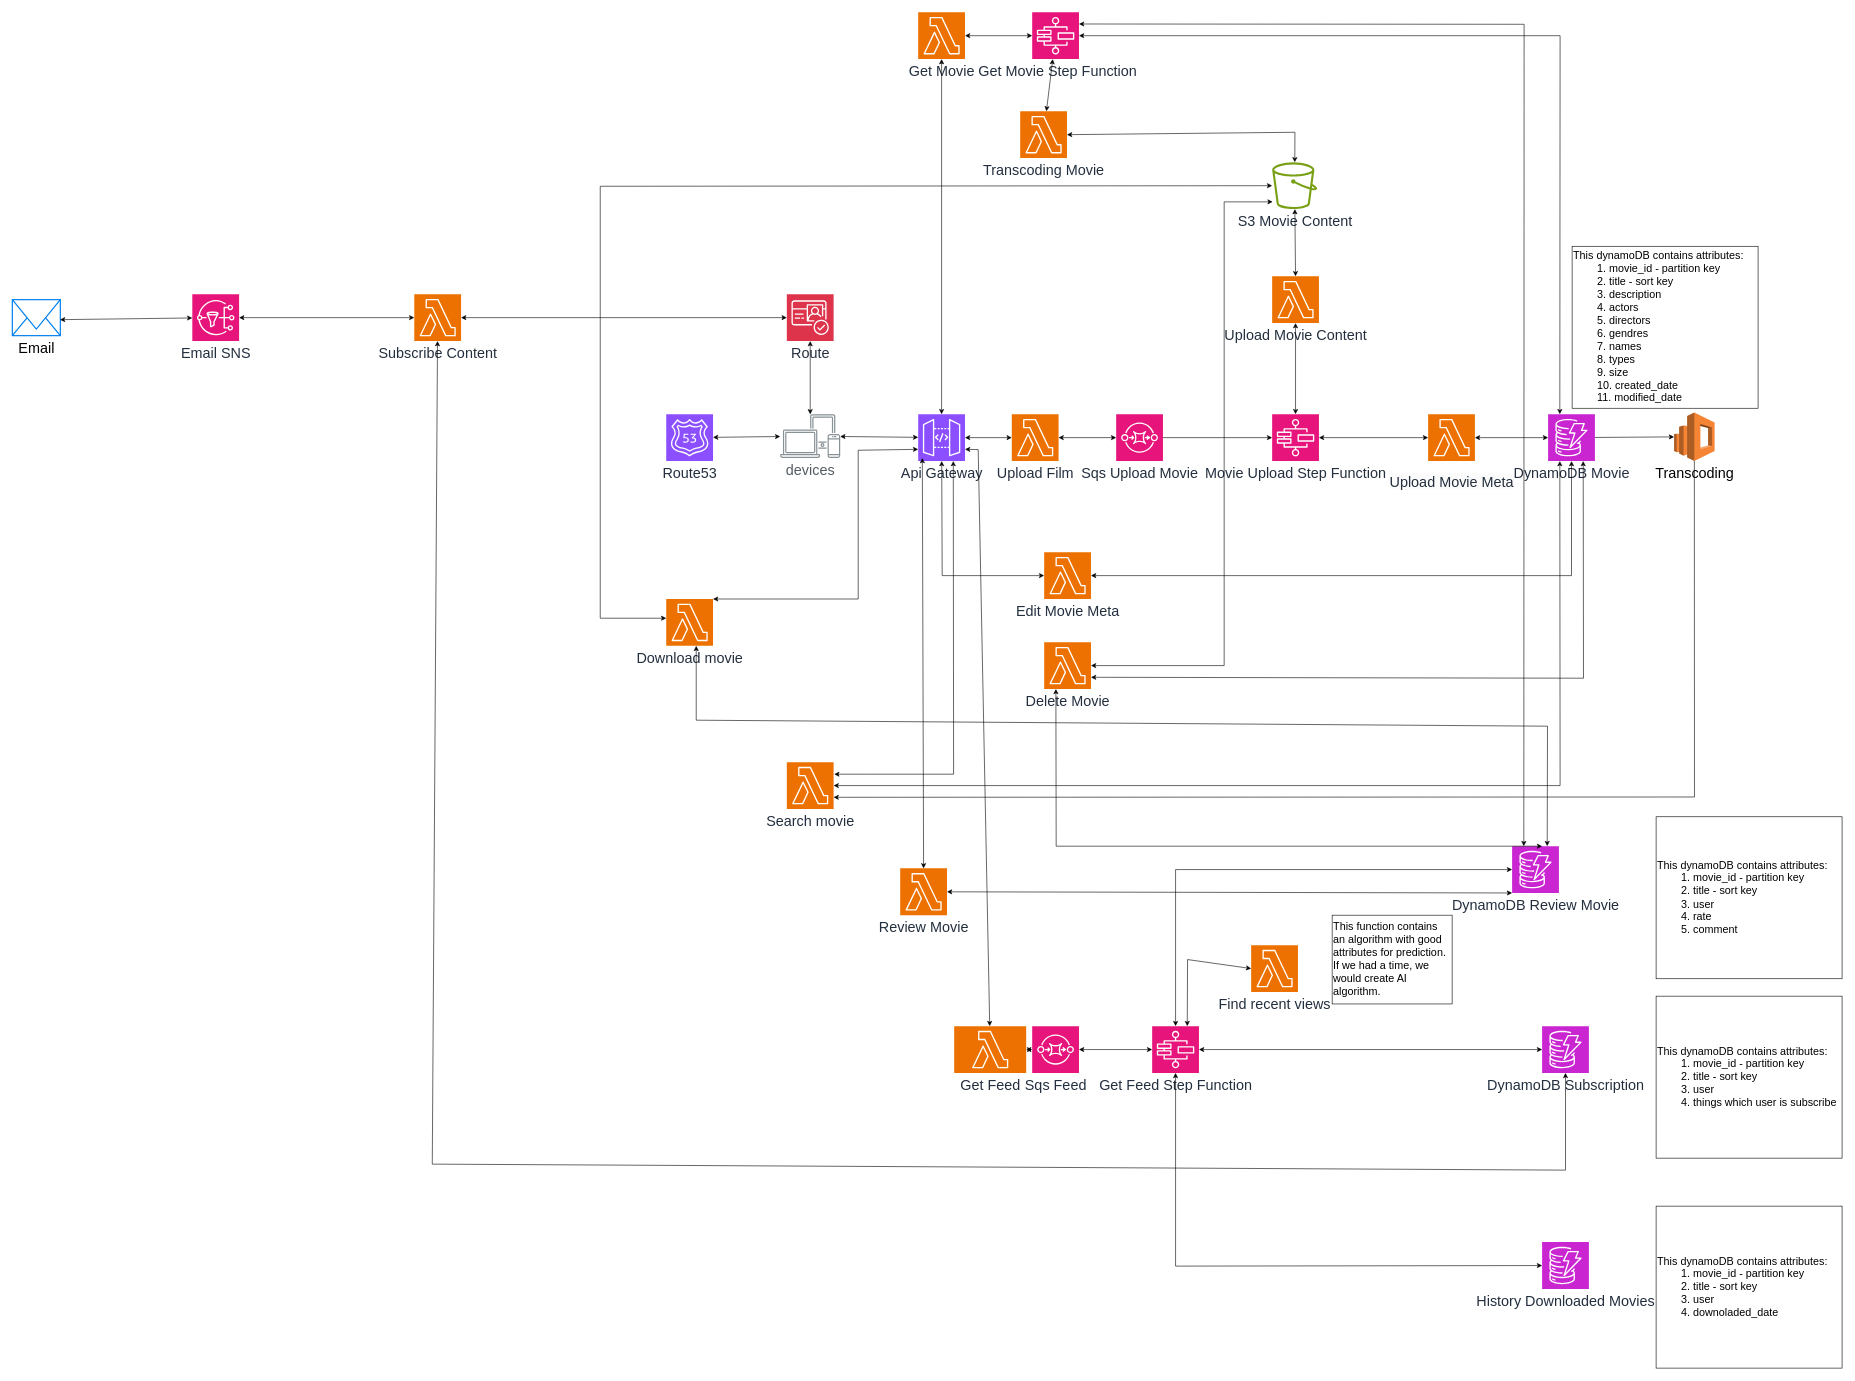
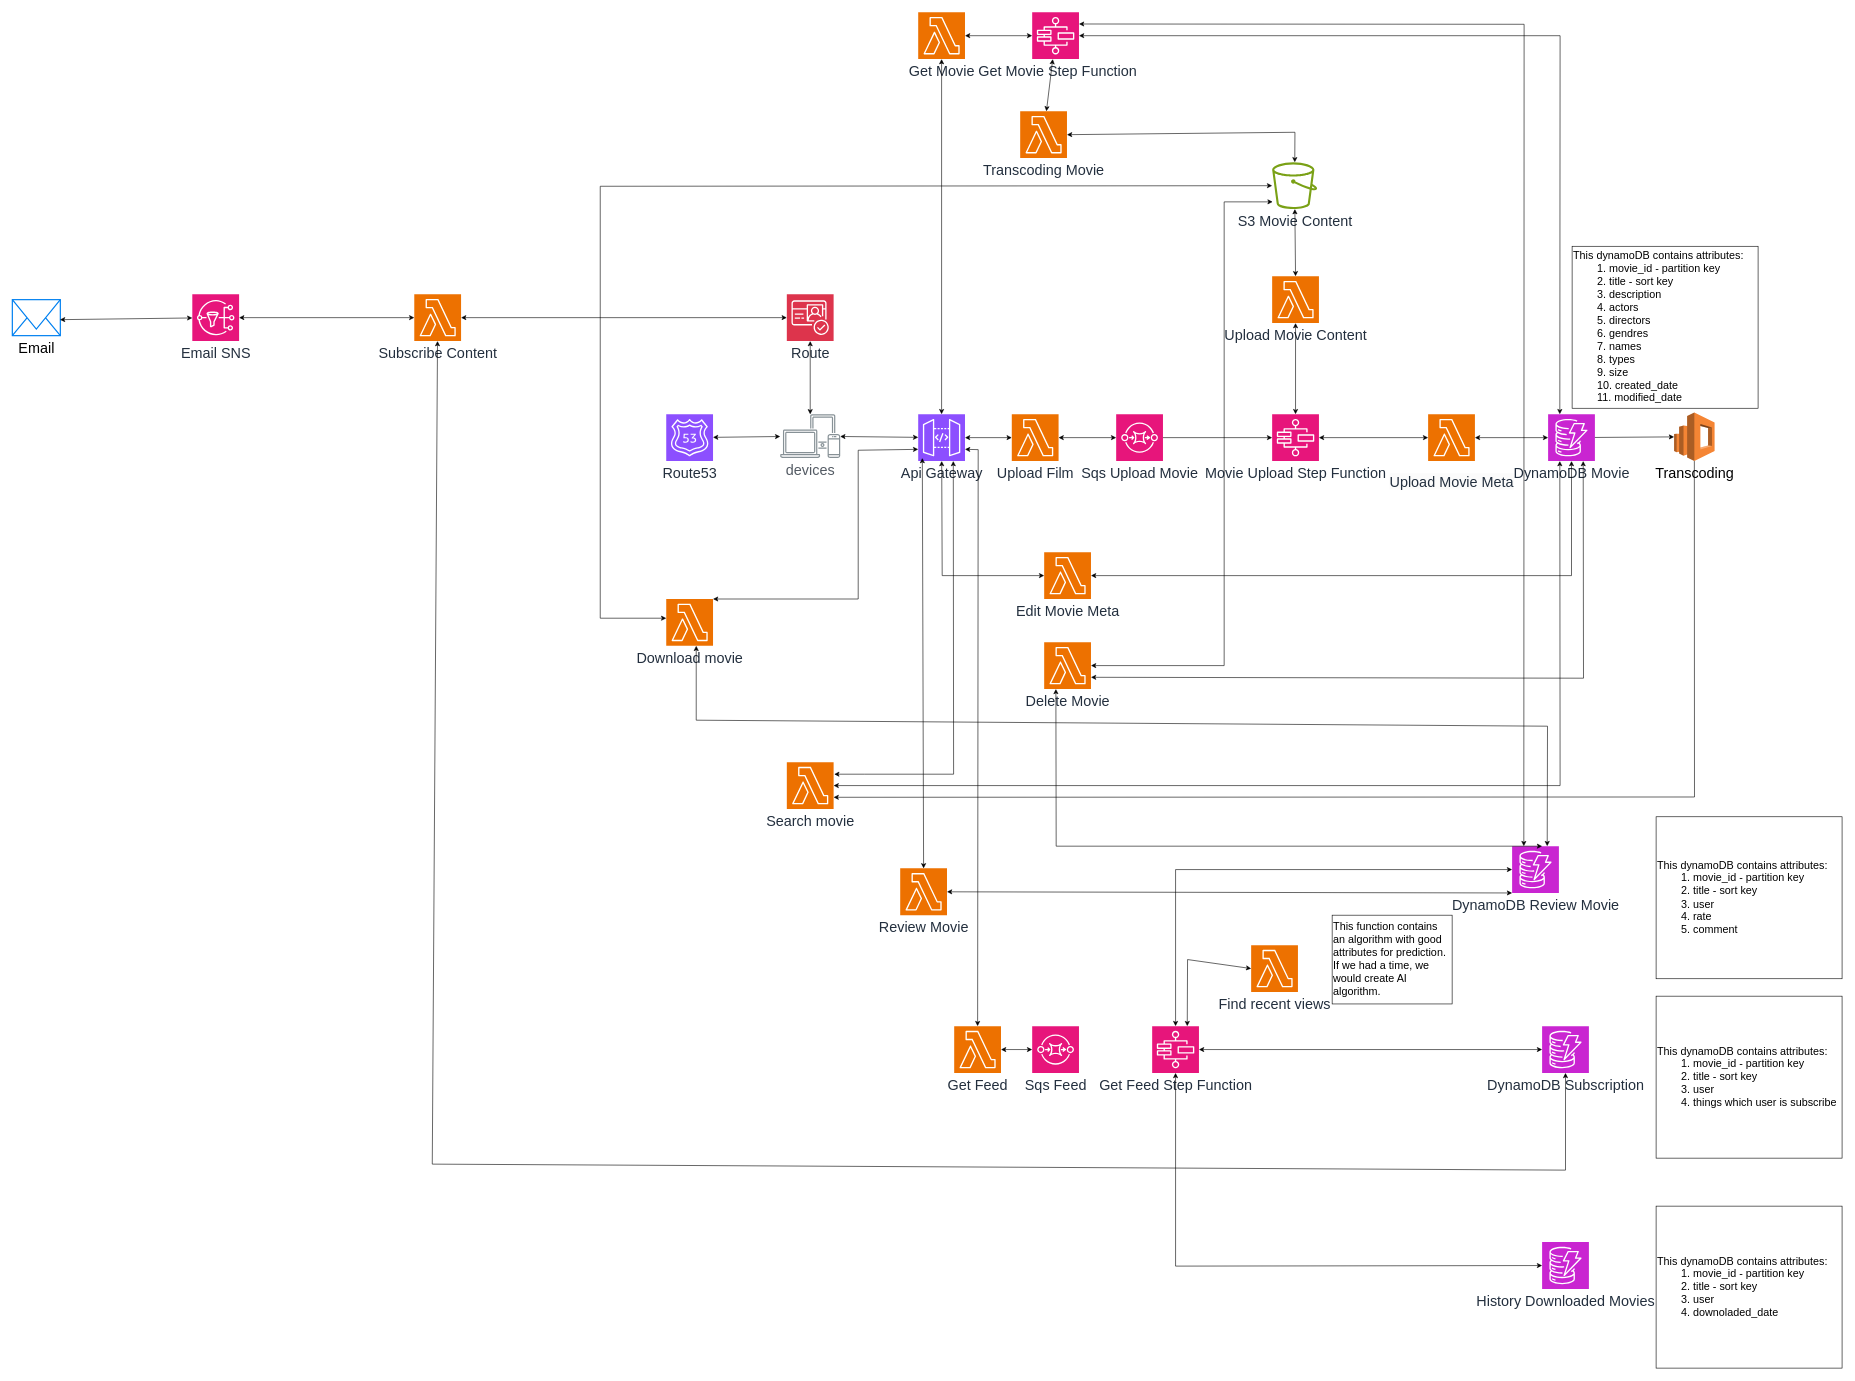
(990, 1050) -> (978, 1050)
(1115, 1050) -> none
